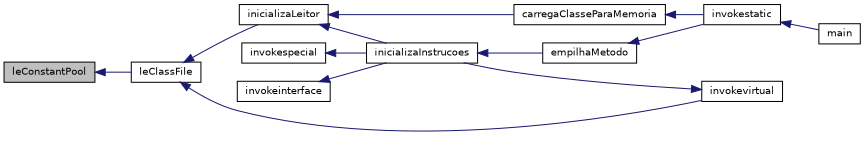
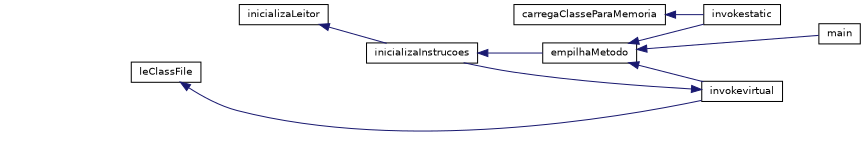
(426, 15) -> none
(805, 27) -> (733, 42)
(225, 40) -> none
(284, 53) -> none
(49, 72) -> none
none -> (671, 74)
(284, 91) -> none
